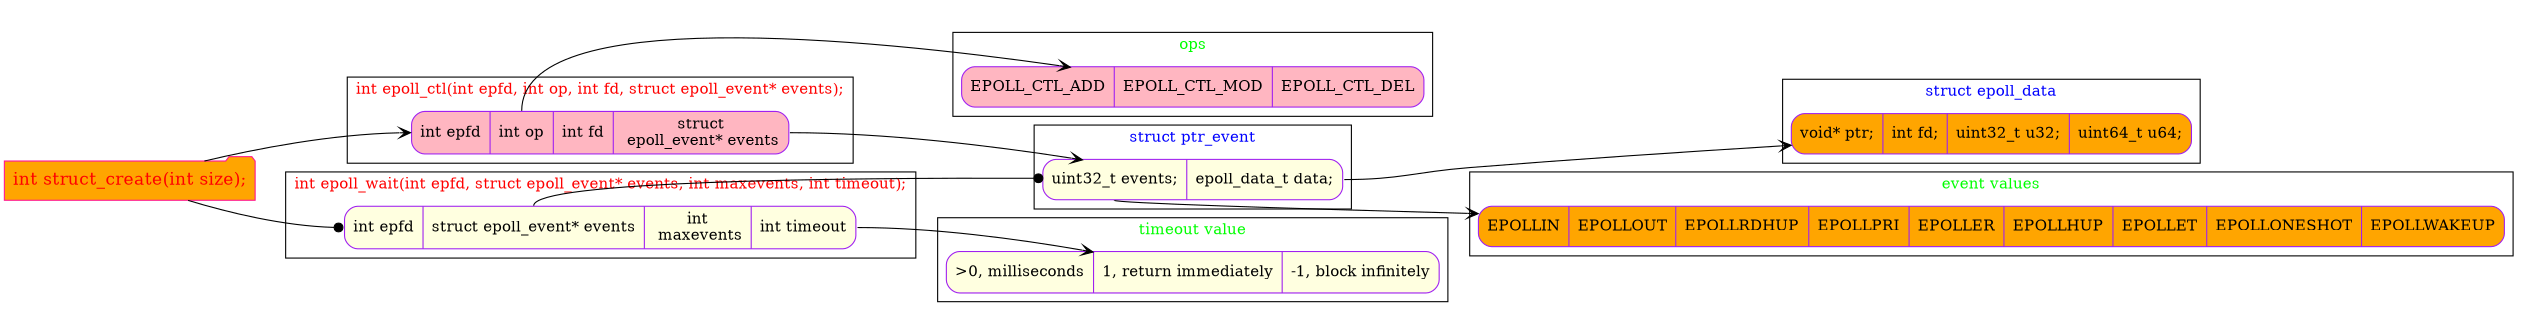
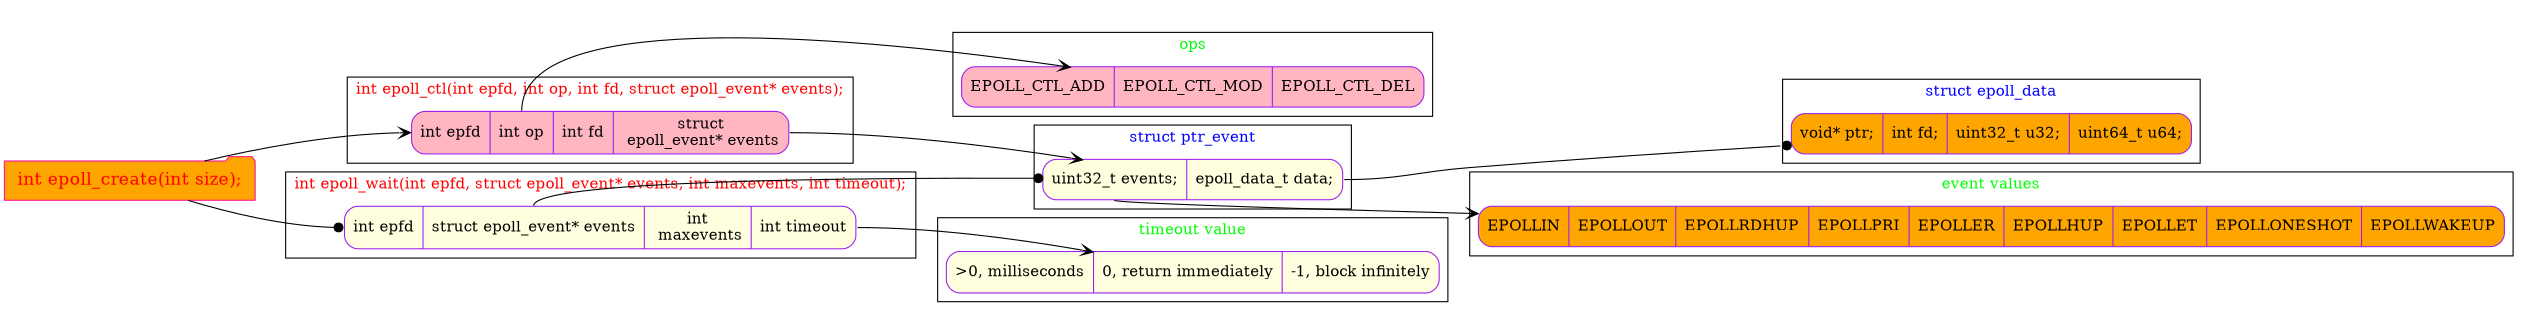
(1562, 161) -> (1562, 161)
(130, 181) -> (130, 181)
(1188, 272) -> (1188, 272)
